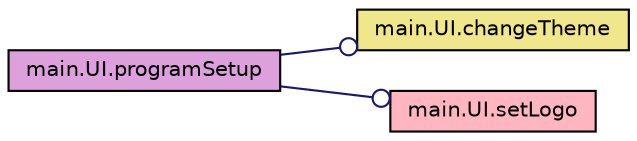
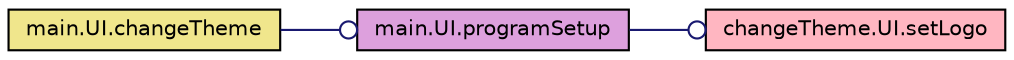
(310, 51) -> (310, 30)
(493, 111) -> (856, 30)
